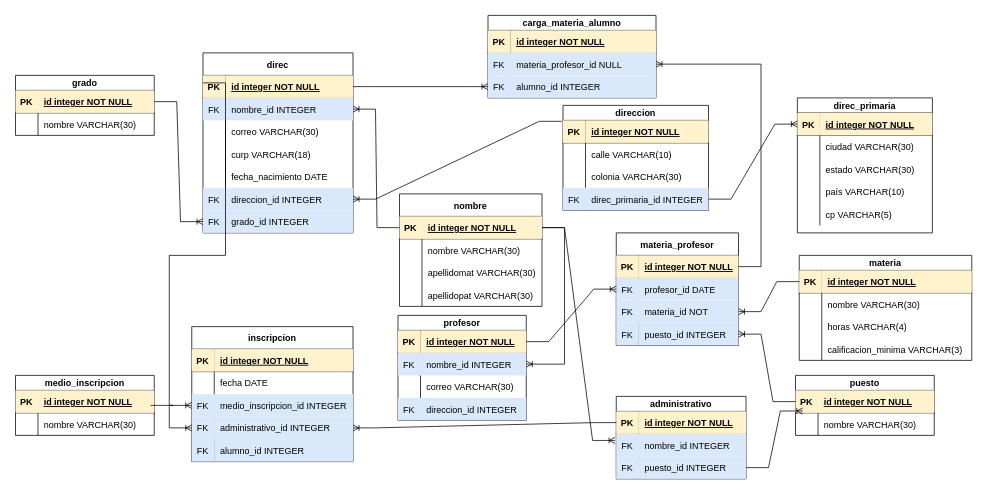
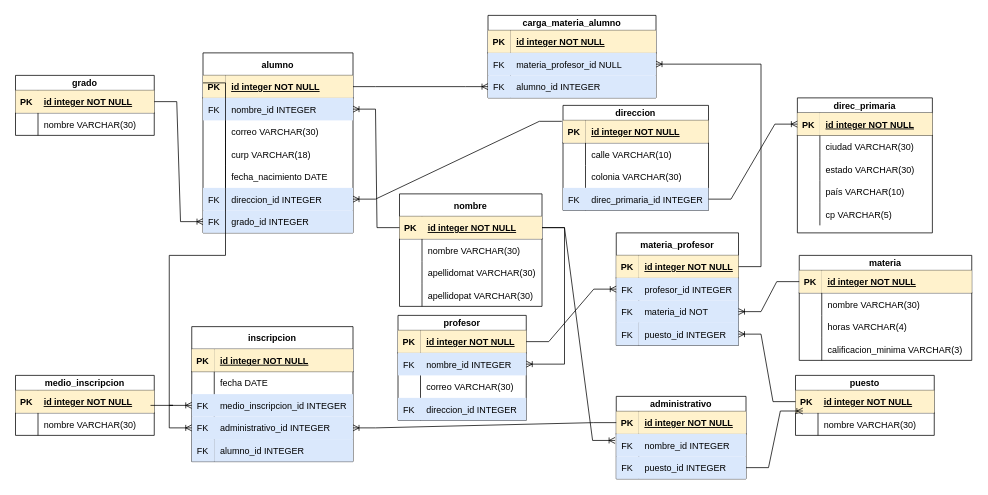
(278, 65) -> (278, 65)
(682, 290) -> (690, 290)
